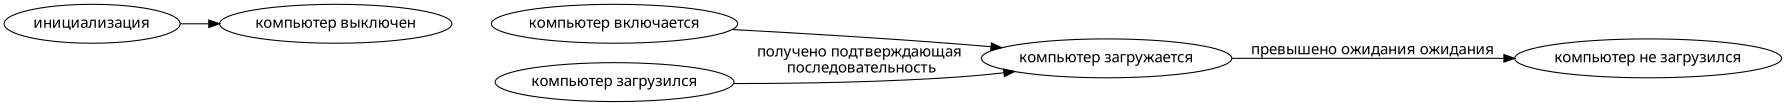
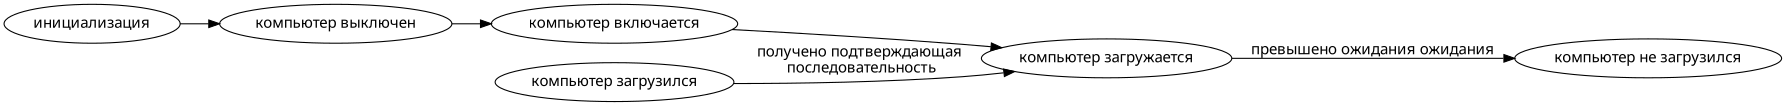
none -> (466, 24)
